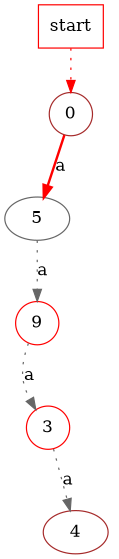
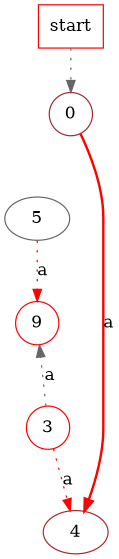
(71, 64) -> (71, 64)
(56, 161) -> (103, 316)
(37, 265) -> (37, 265)
(23, 372) -> (43, 381)
(60, 474) -> (60, 474)
